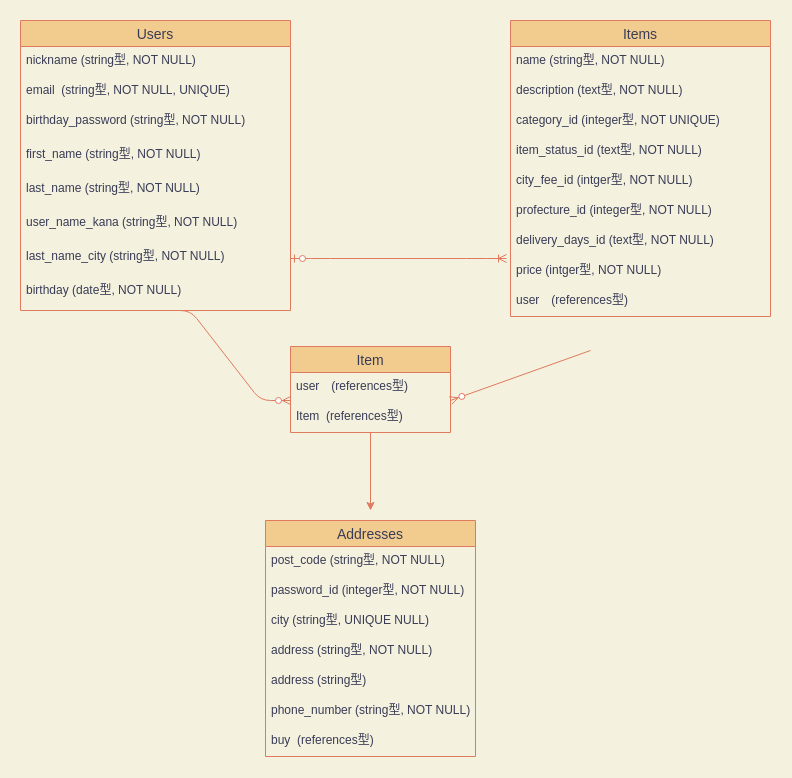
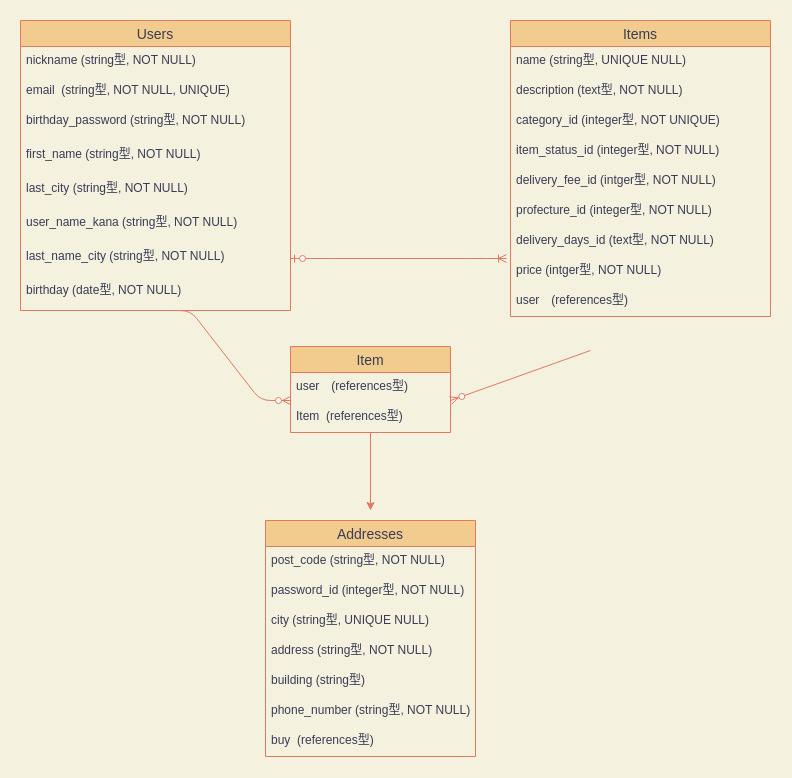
(591, 60) -> (602, 60)
(617, 150) -> (625, 150)
(612, 180) -> (624, 180)
(117, 188) -> (115, 188)
(328, 680) -> (326, 680)
